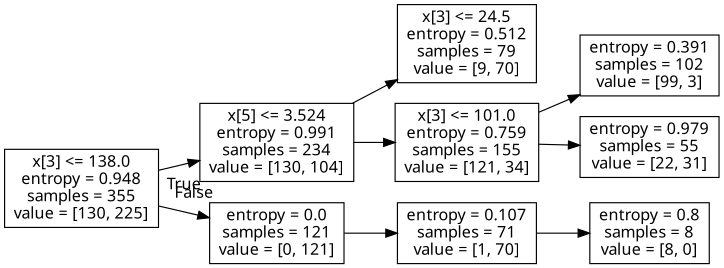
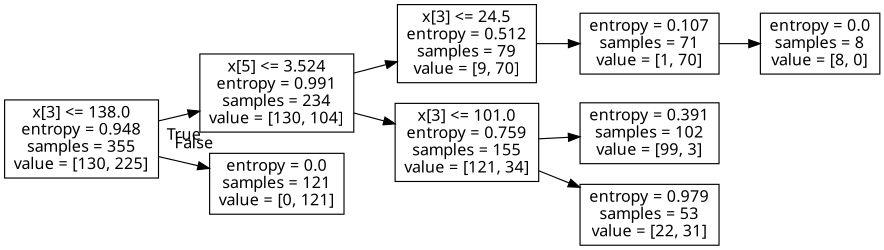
(650, 147) -> (650, 215)
(365, 233) -> (552, 44)
(650, 233) -> (820, 44)
